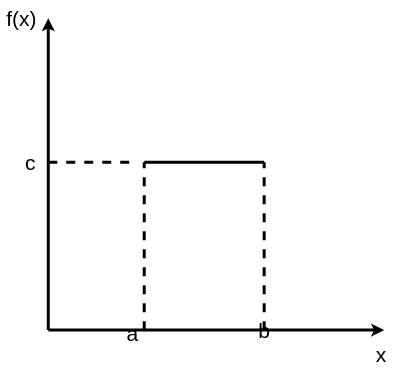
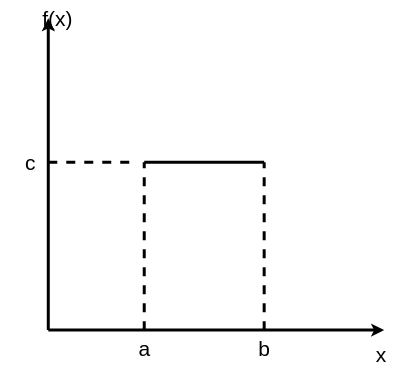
(21, 18) -> (57, 18)
(264, 330) -> (264, 348)
(132, 333) -> (144, 348)
